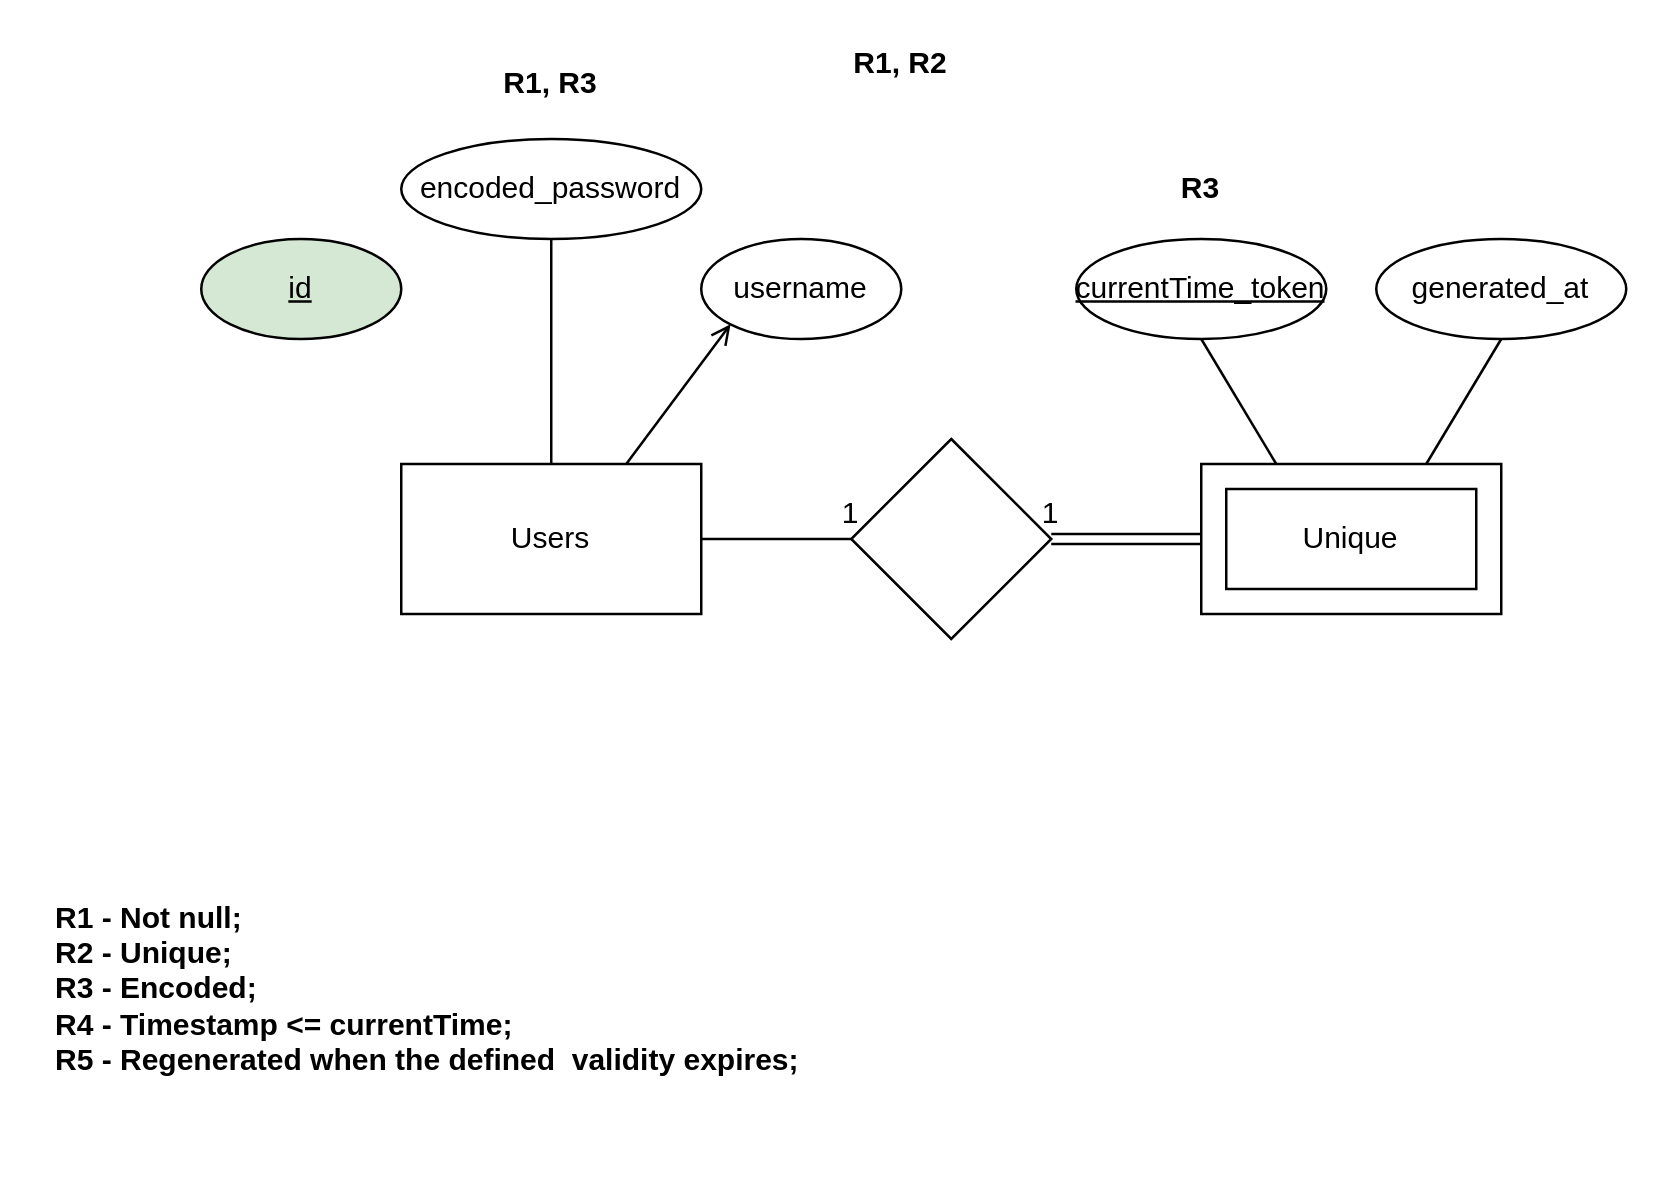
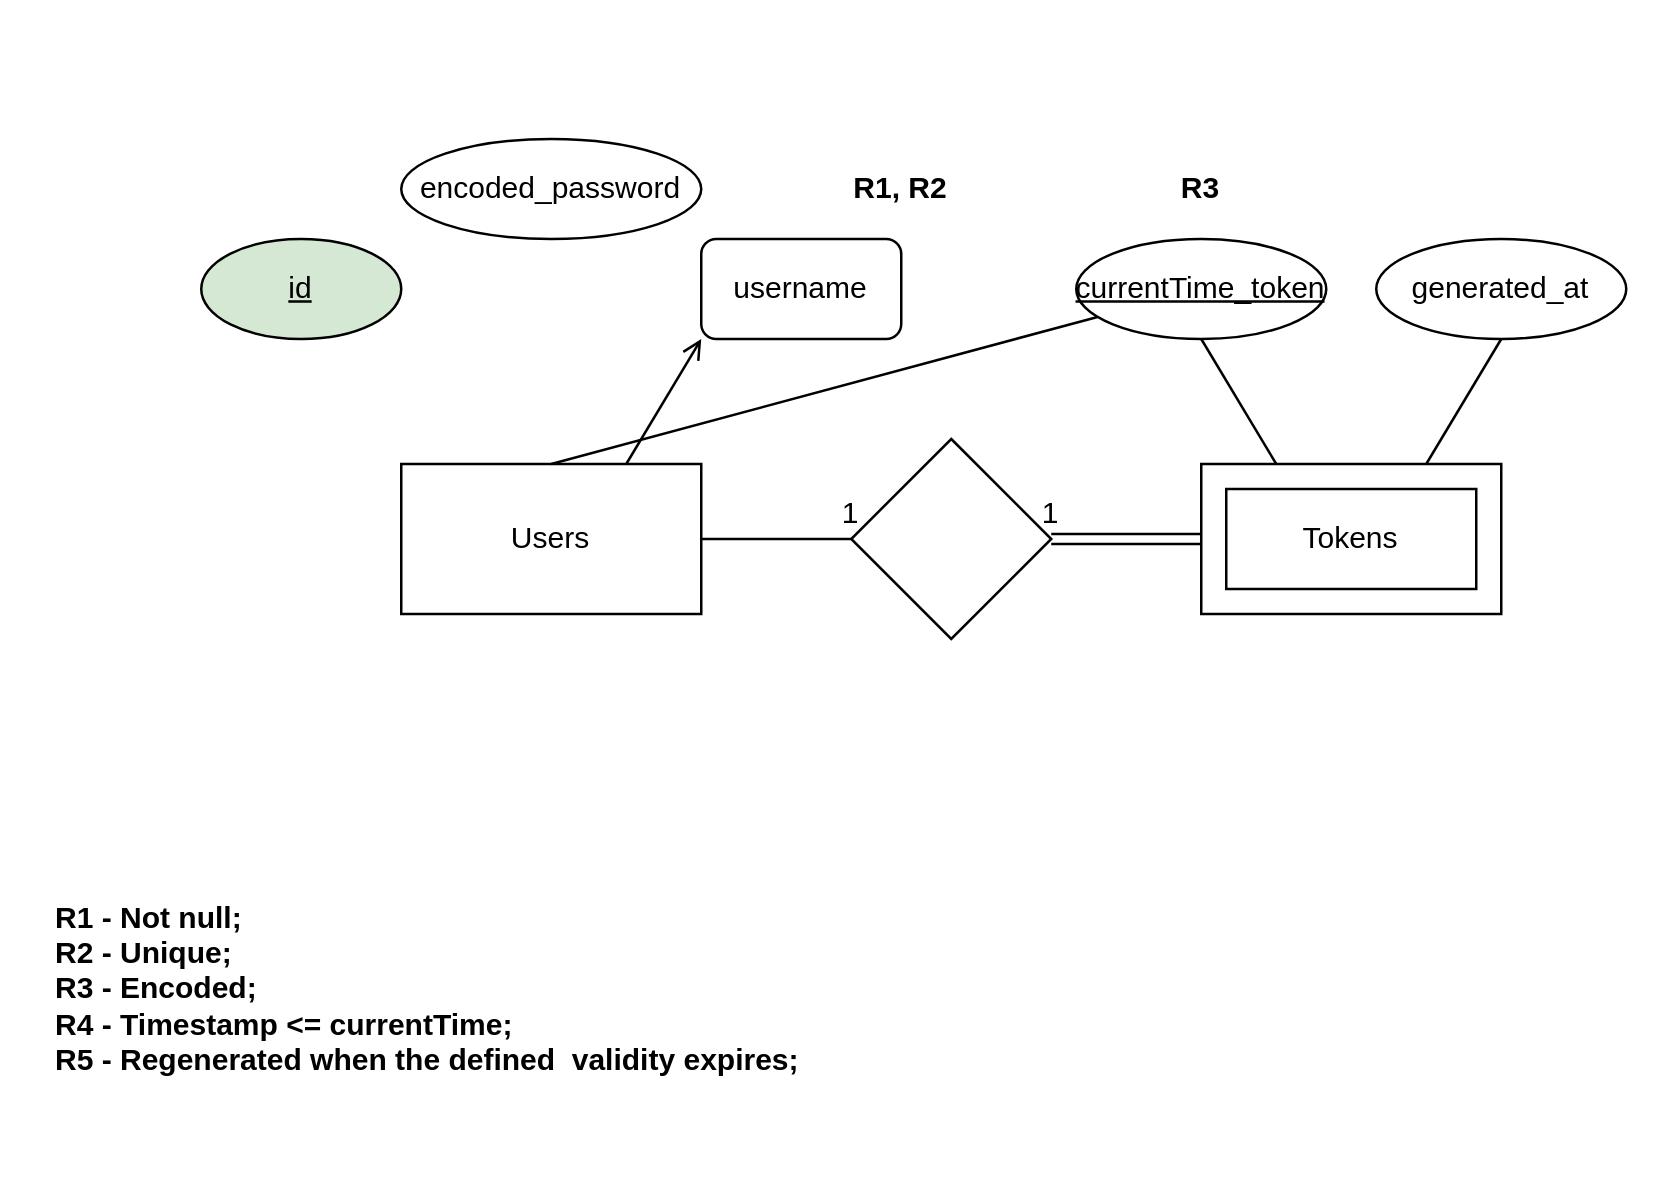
(901, 64) -> (901, 189)
(551, 83) -> none
(801, 289) -> (801, 289)
(551, 352) -> (873, 377)
(1351, 539) -> (1351, 539)
